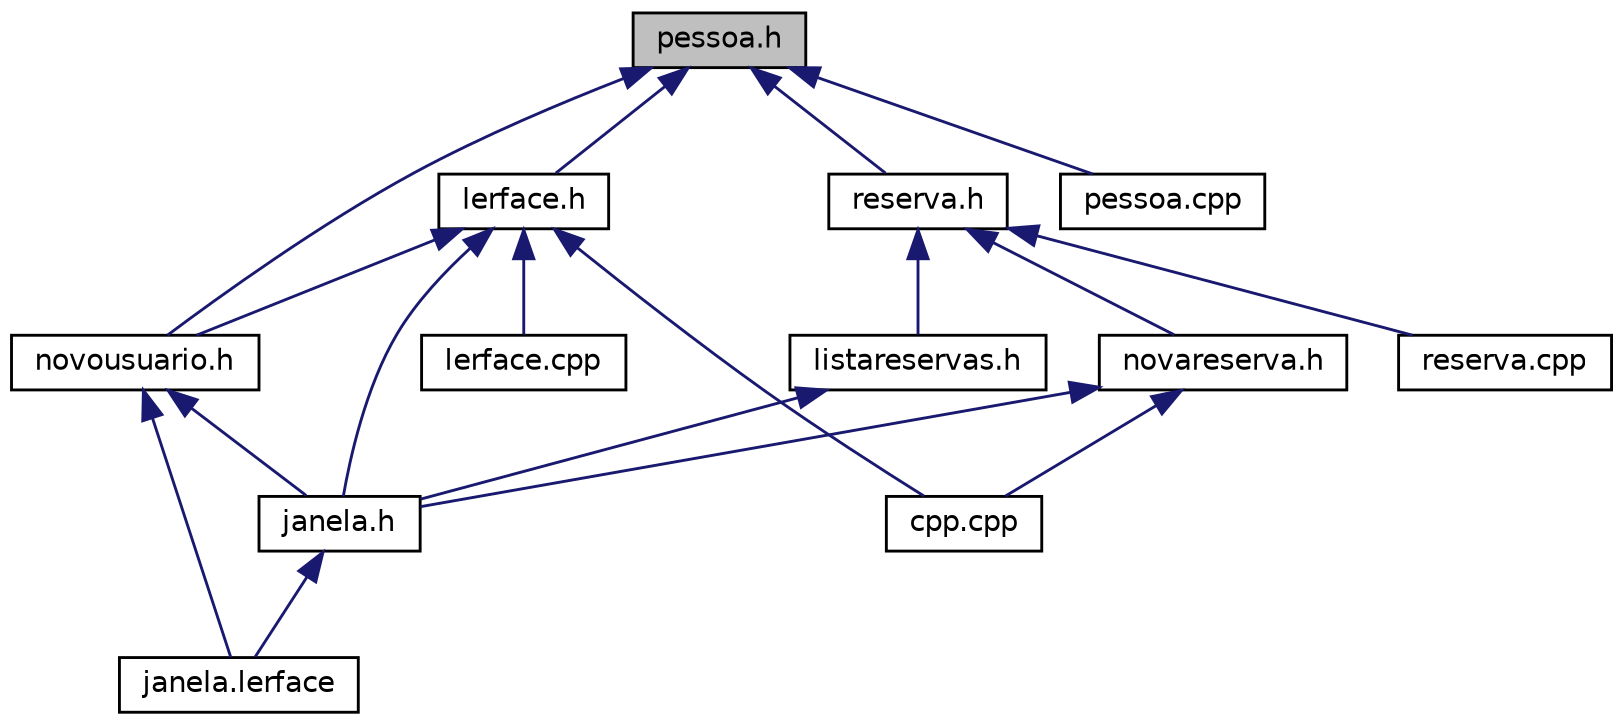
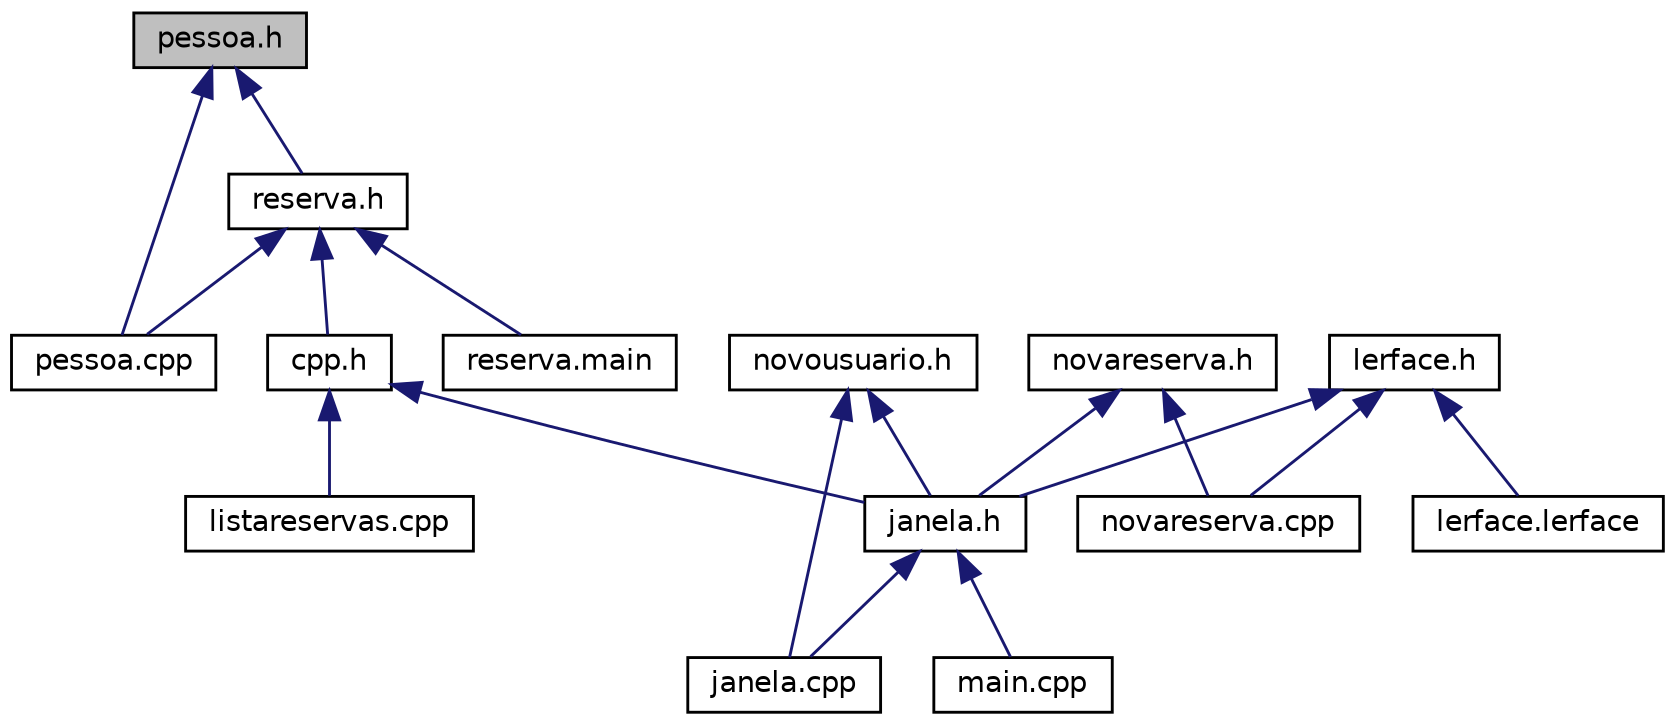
(611, 130) -> none
(386, 189) -> none
(316, 288) -> none
(1084, 289) -> (204, 291)
(524, 363) -> (1538, 524)
(918, 363) -> (330, 363)
(1505, 363) -> (560, 363)
none -> (330, 524)
(964, 524) -> (1219, 524)
(239, 685) -> (784, 685)
none -> (1023, 685)
